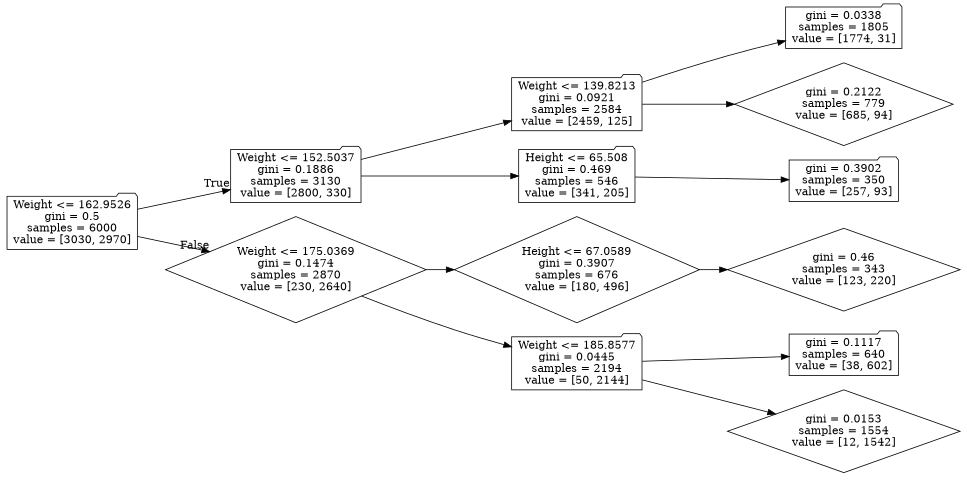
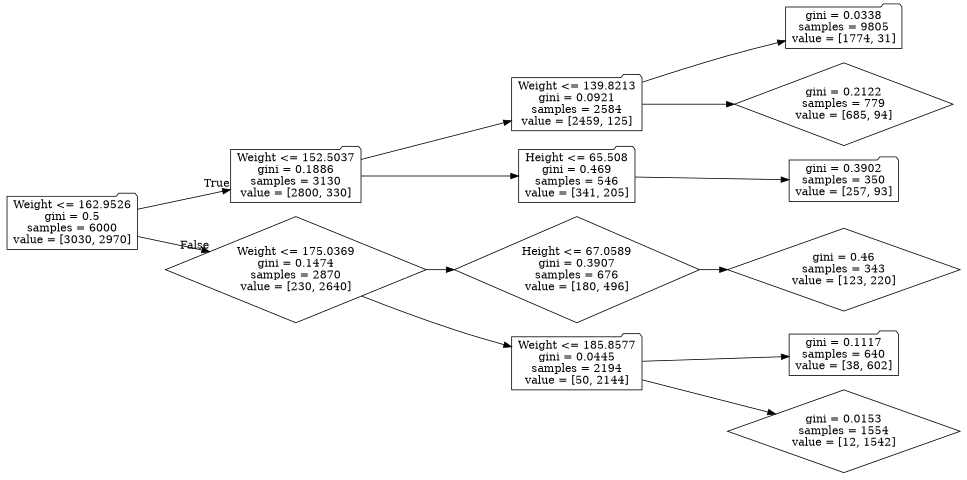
(844, 28) -> (844, 28)
